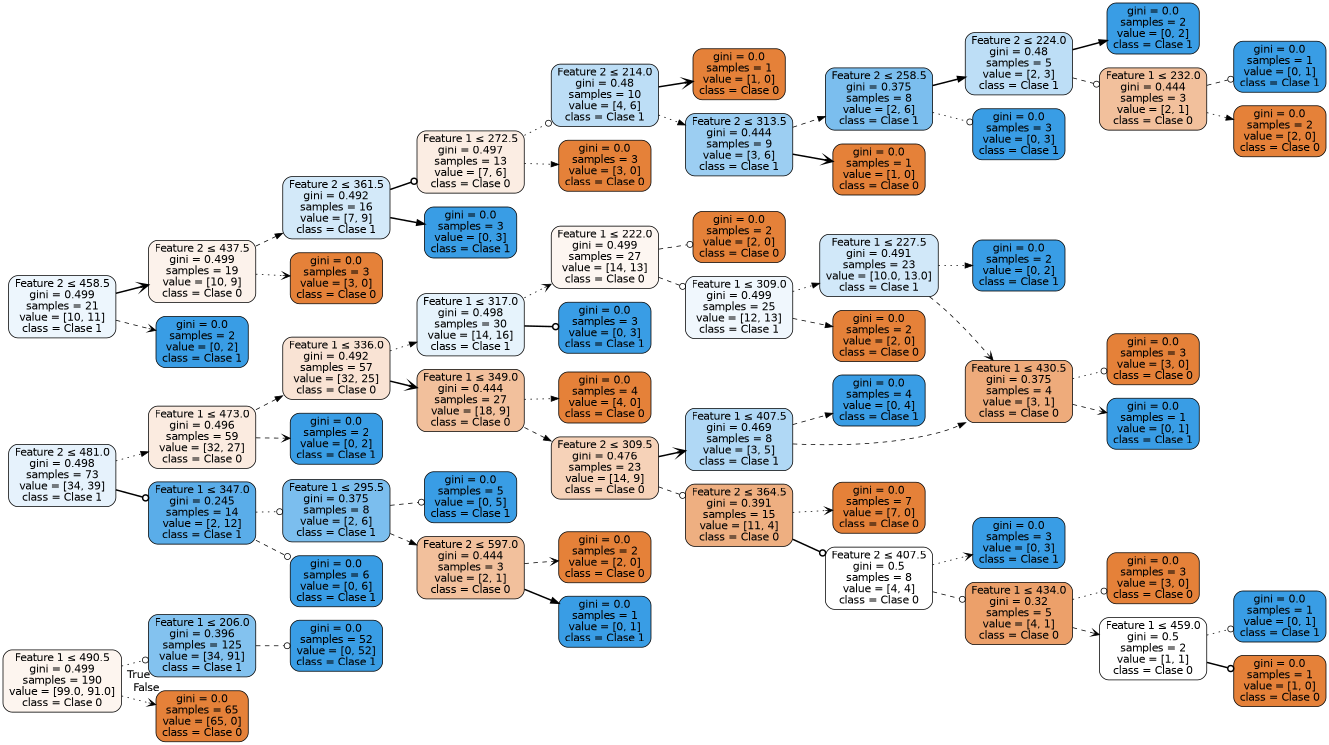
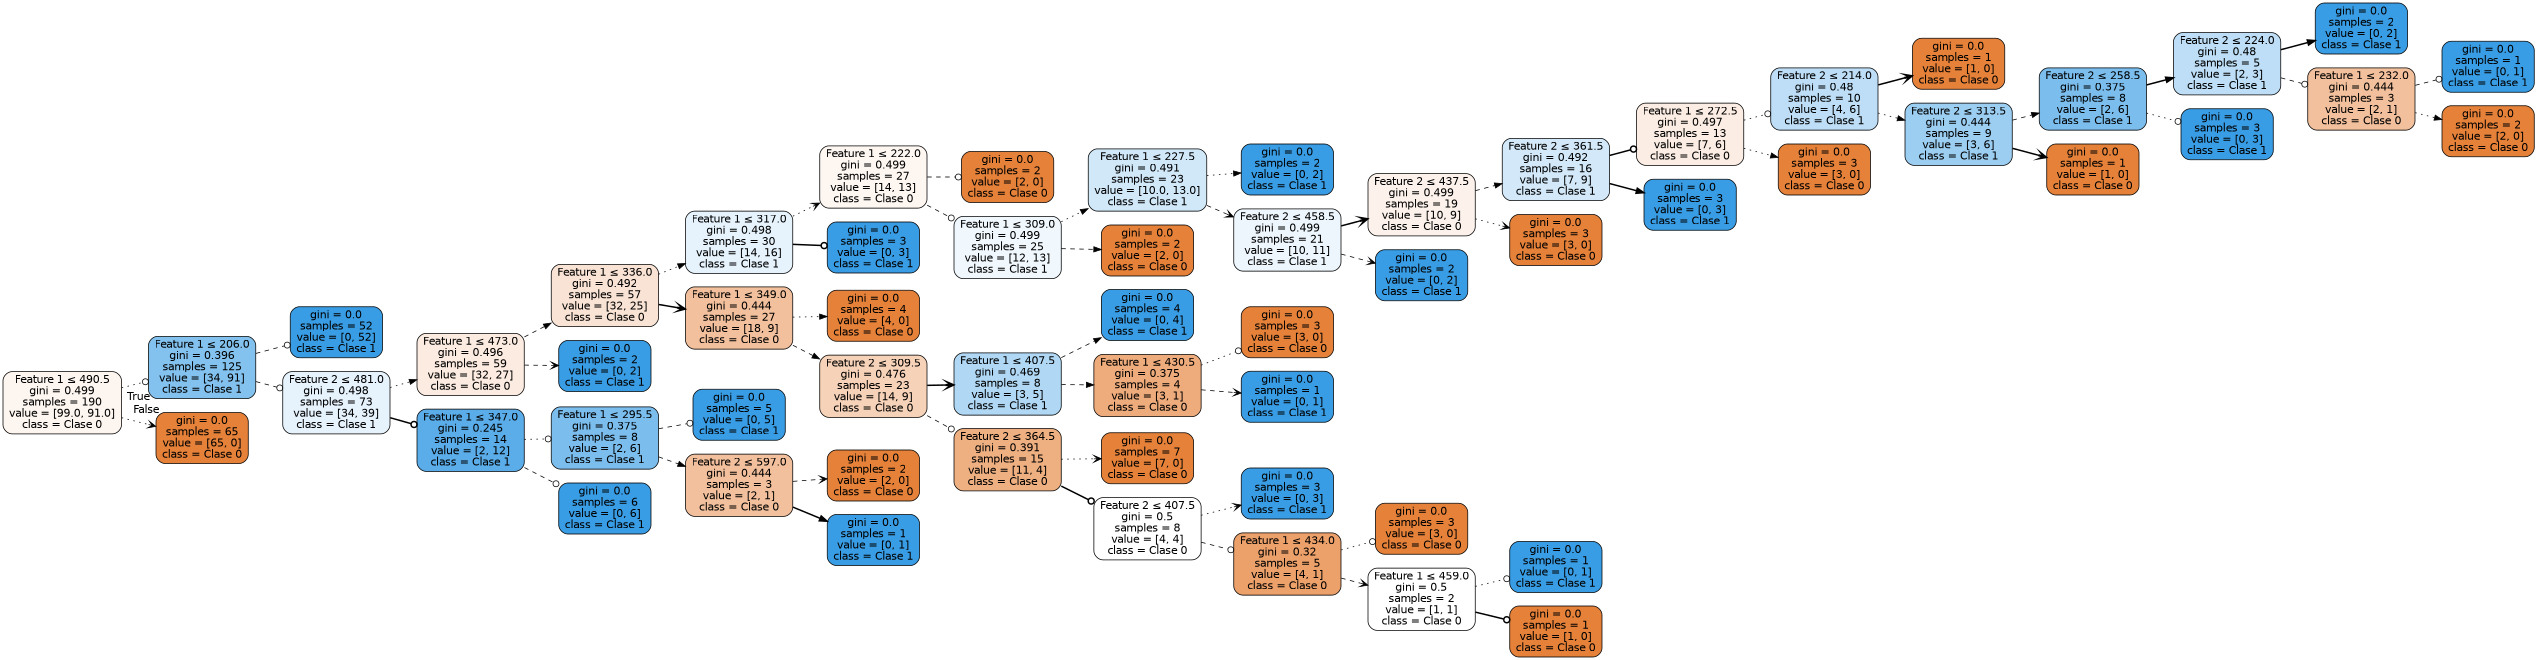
(960, 324) -> (1217, 210)
none -> (266, 384)
